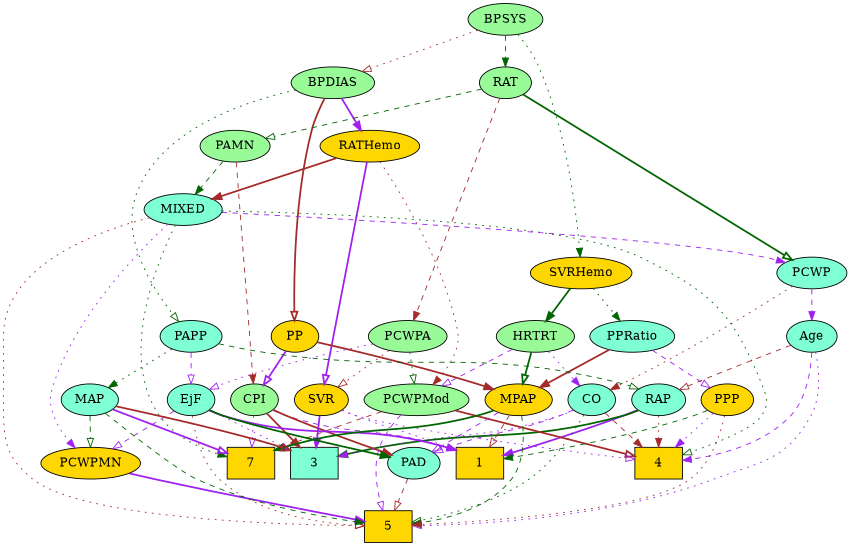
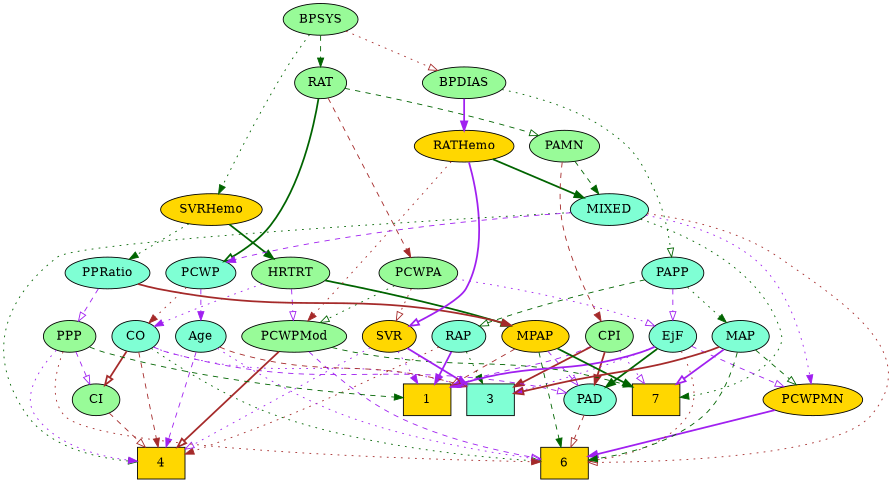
(279, 177) -> (534, 177)
(295, 336) -> none
(739, 365) -> (278, 362)
none -> (96, 400)
(727, 400) -> (70, 336)
(347, 423) -> (463, 363)
(560, 429) -> (469, 358)
(388, 527) -> (565, 463)
